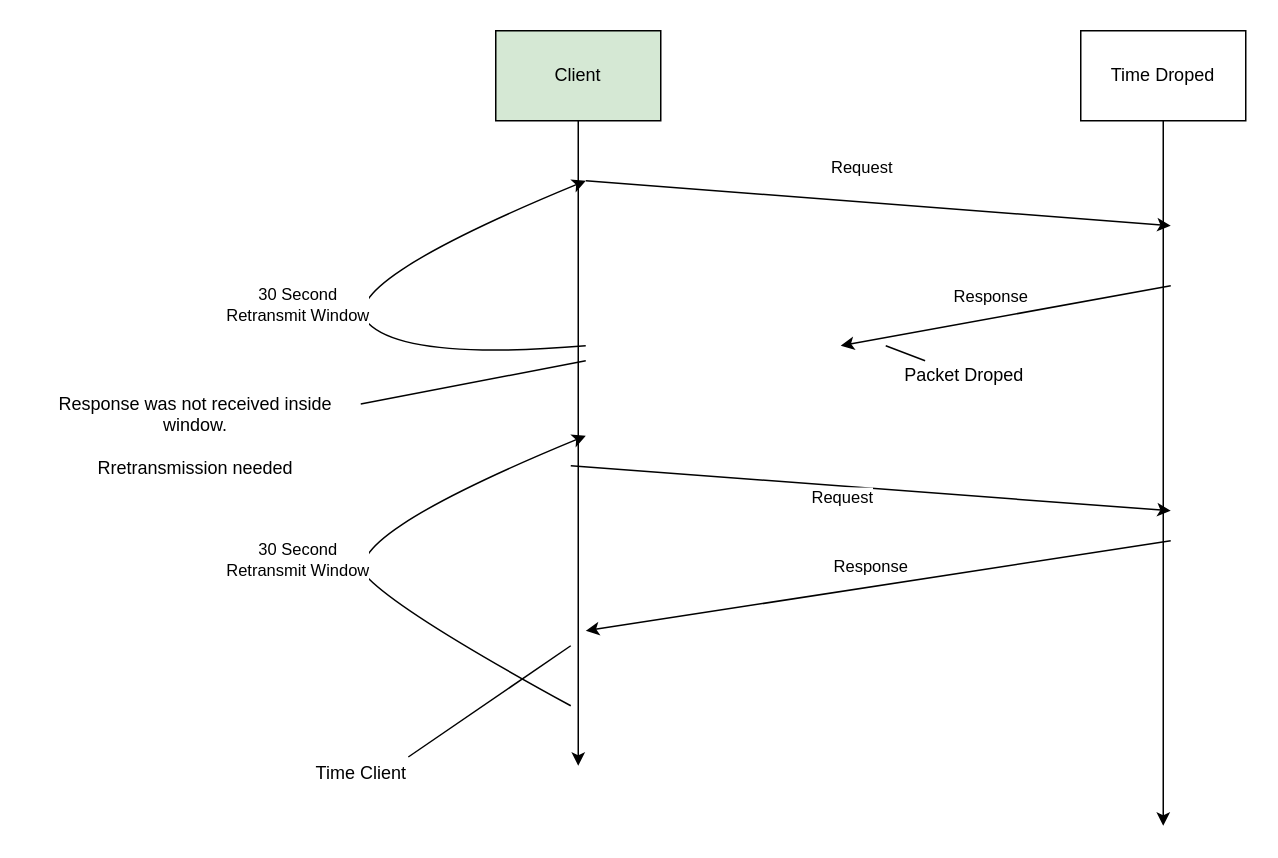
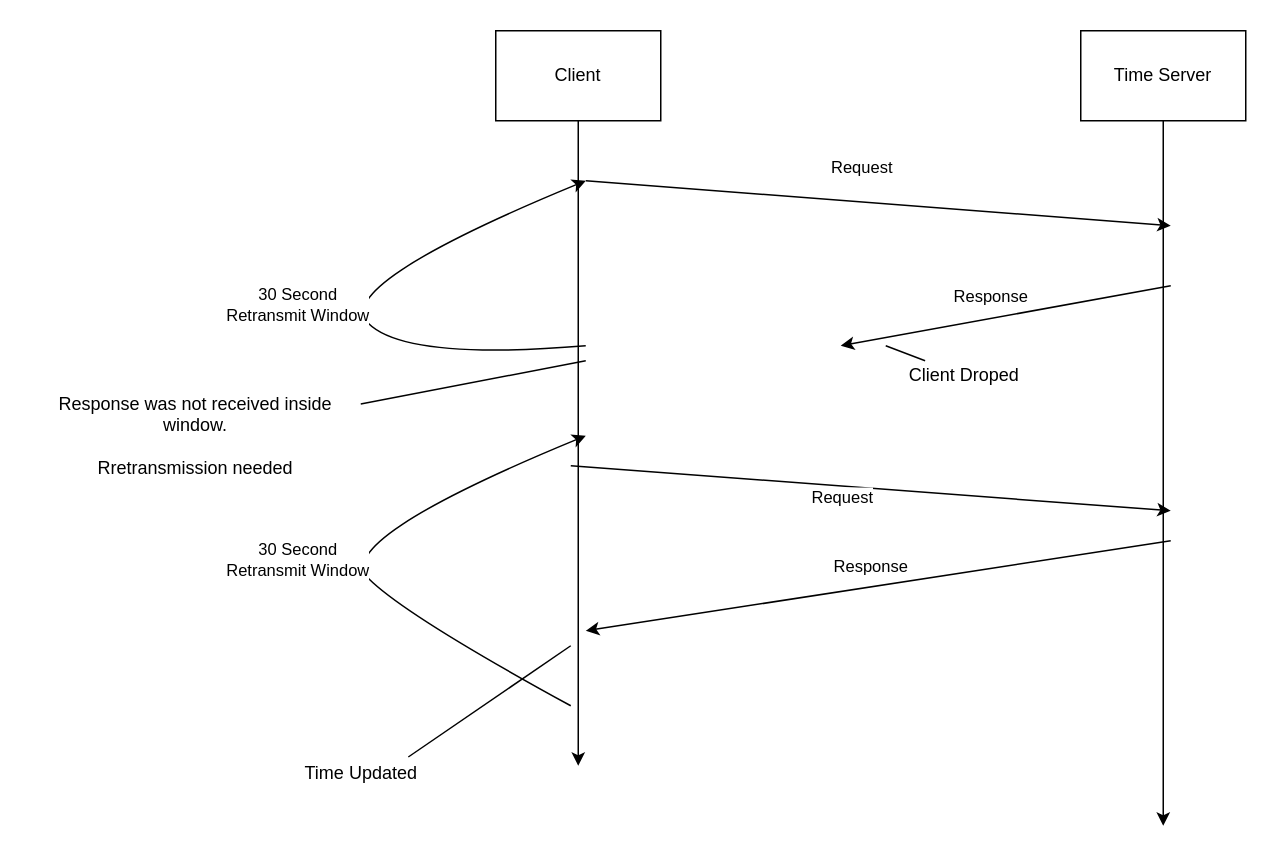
(578, 76) -> (578, 76)
(1163, 76) -> (1163, 76)
(965, 376) -> (965, 376)
(362, 773) -> (362, 773)
